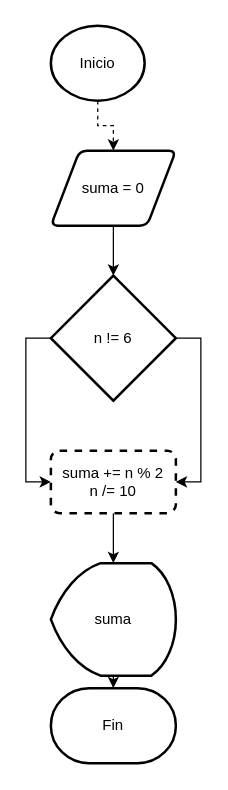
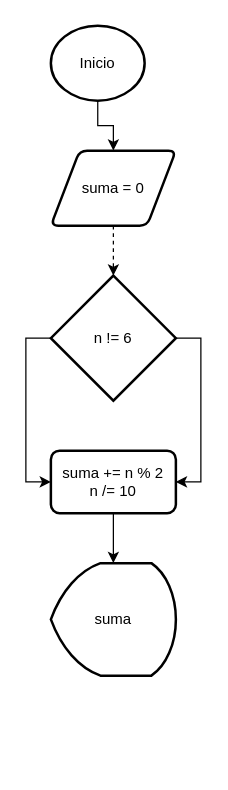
(102, 126) -> (102, 126)
(113, 246) -> (113, 246)
(113, 482) -> (113, 482)
(113, 683) -> none
(113, 726) -> none
